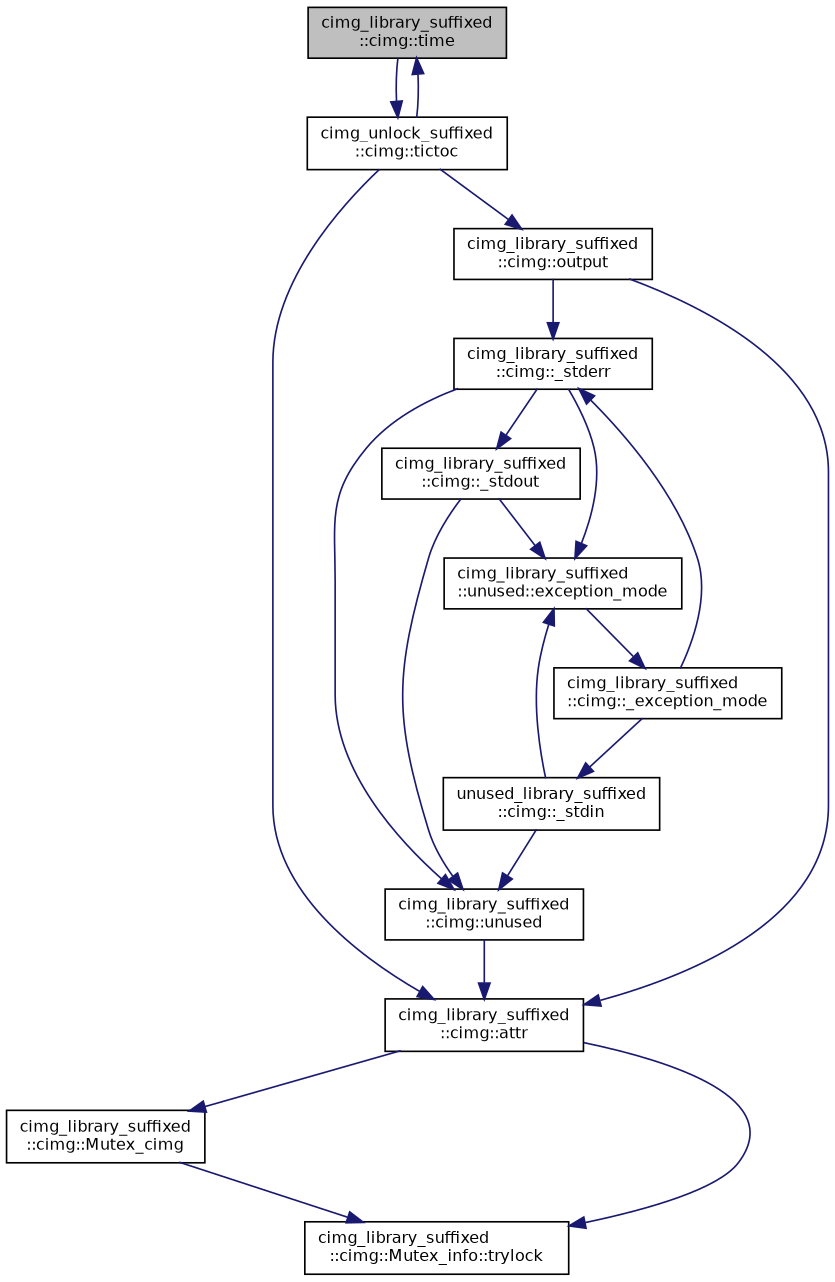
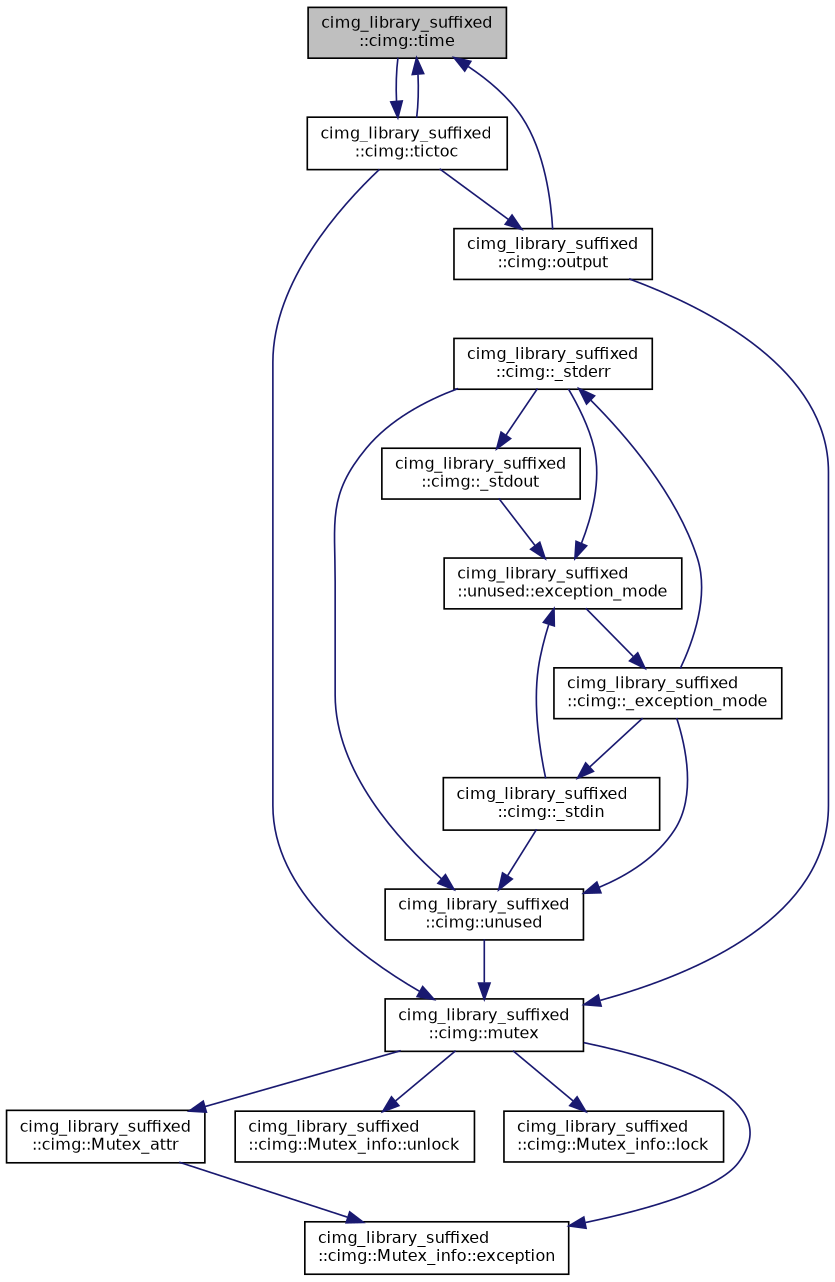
(407, 143) -> (407, 143)
(553, 301) -> (532, 136)
(403, 686) -> (679, 821)
(551, 804) -> (551, 804)
(484, 1025) -> (484, 1025)
(106, 1137) -> (106, 1137)
none -> (355, 1137)
none -> (614, 1137)
(437, 1248) -> (437, 1248)
